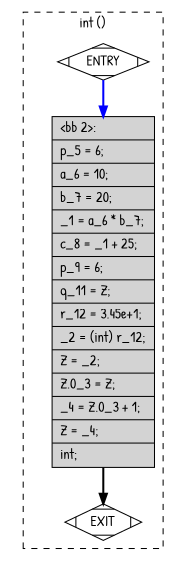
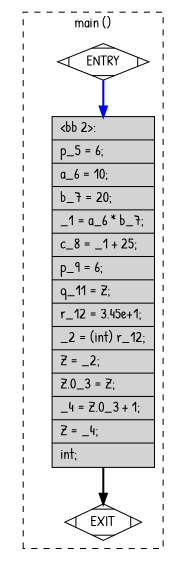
(93, 24) -> (93, 24)
